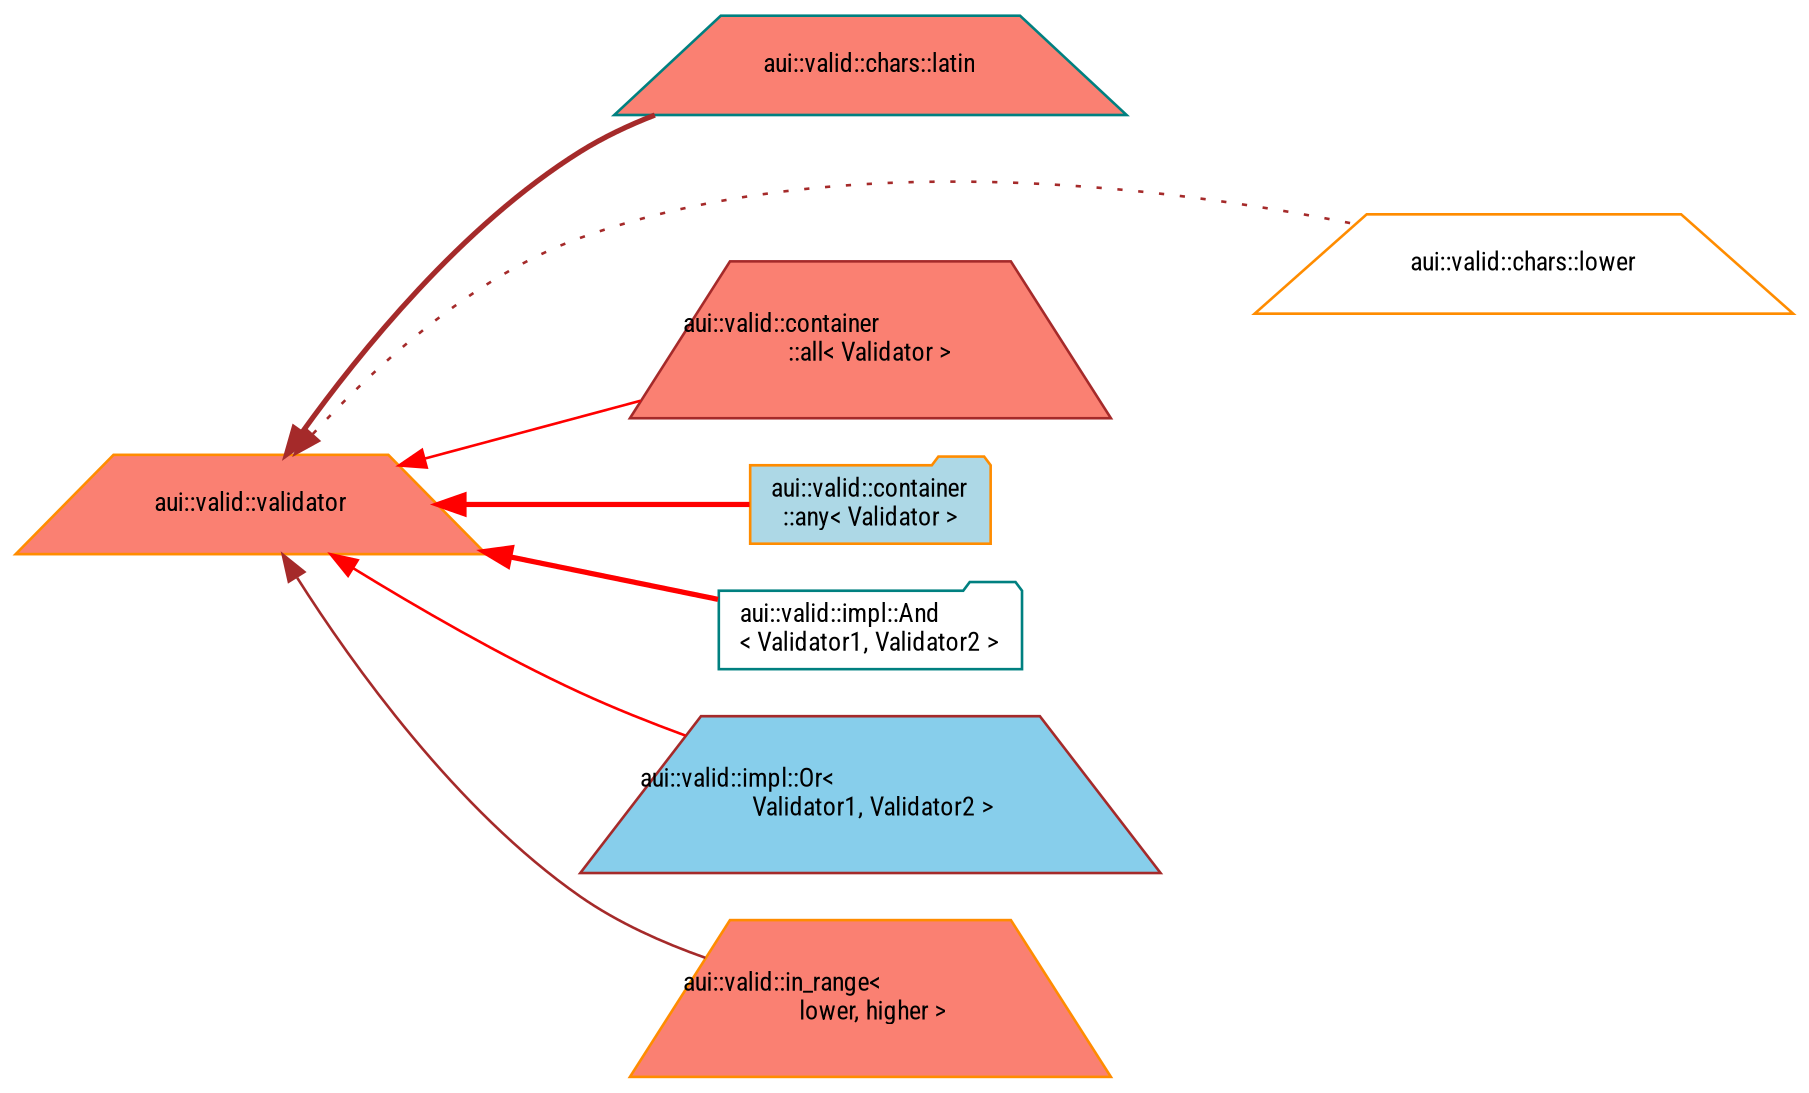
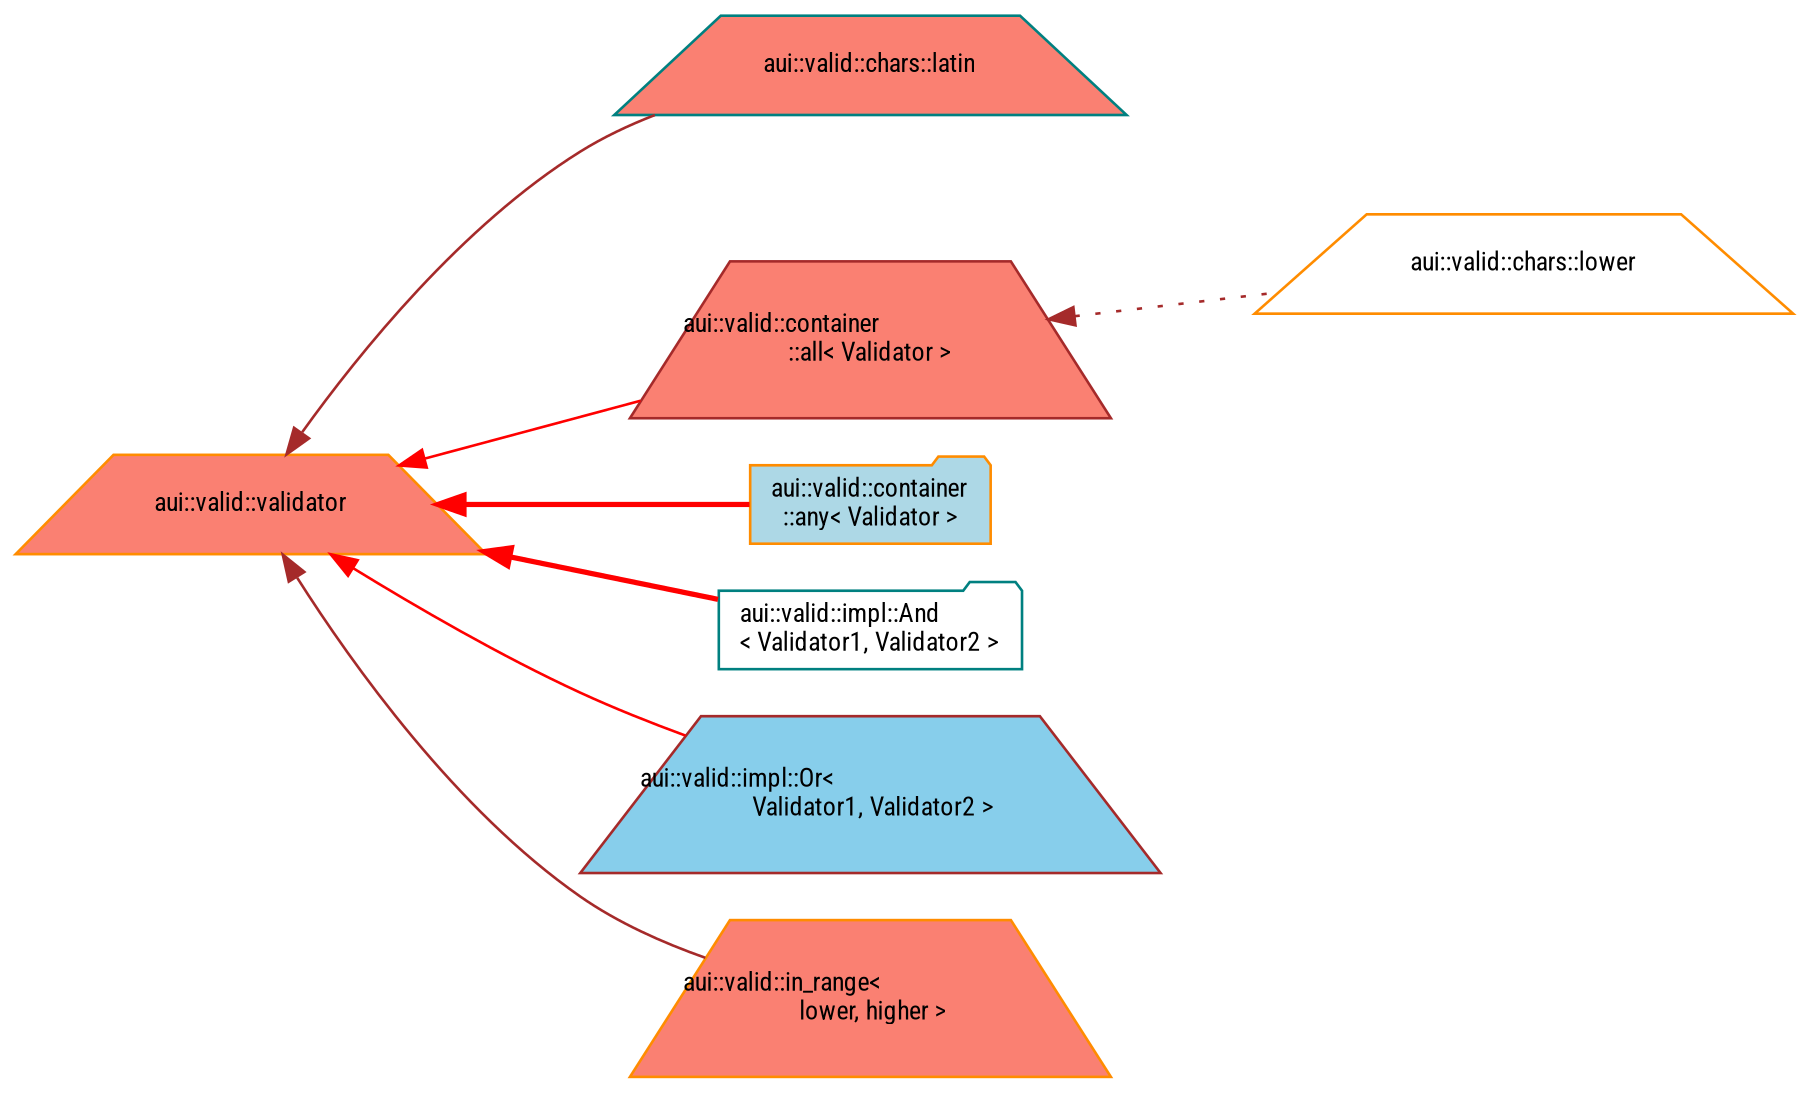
(799, 190) -> (1176, 304)
(458, 250) -> (458, 250)
